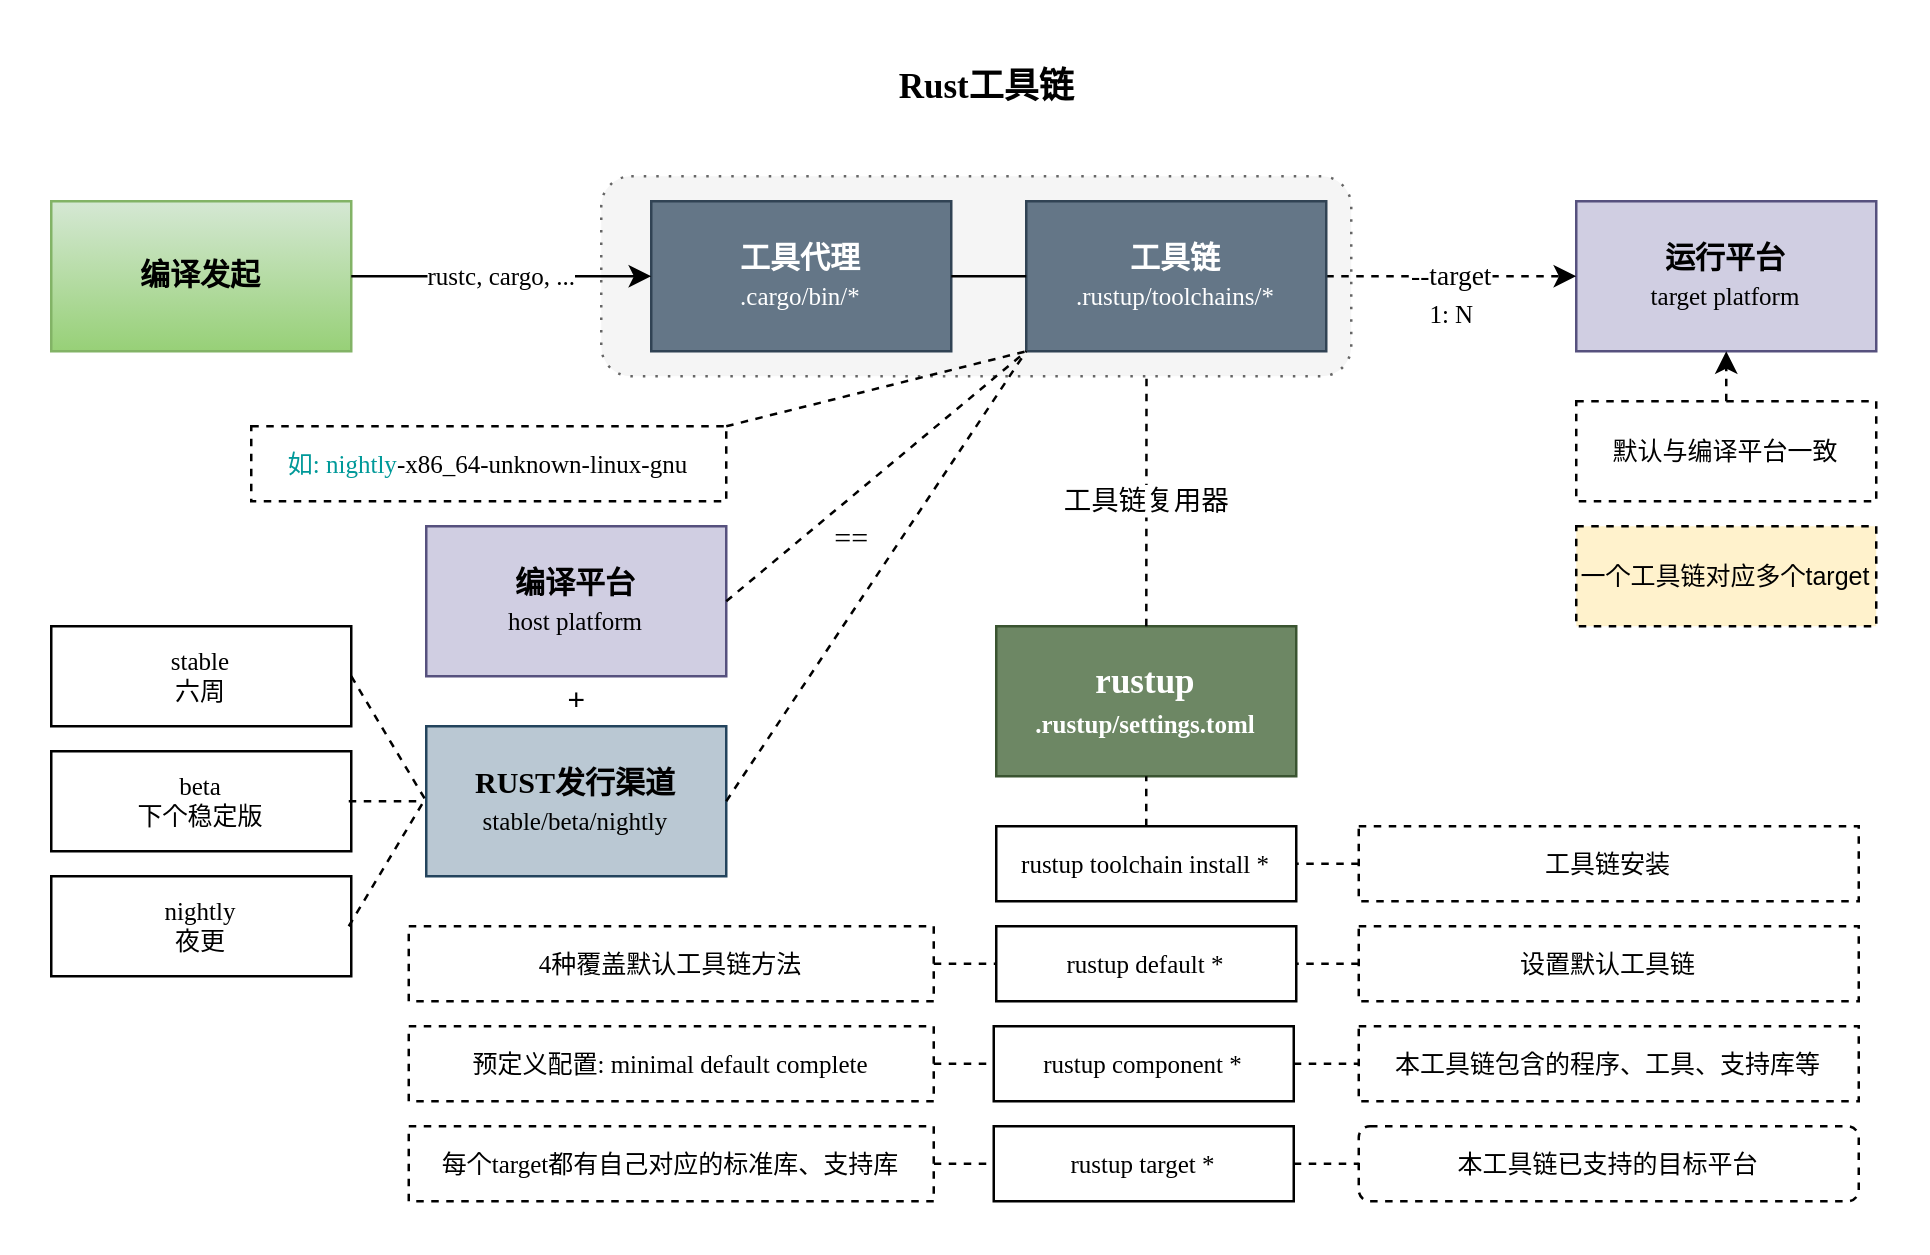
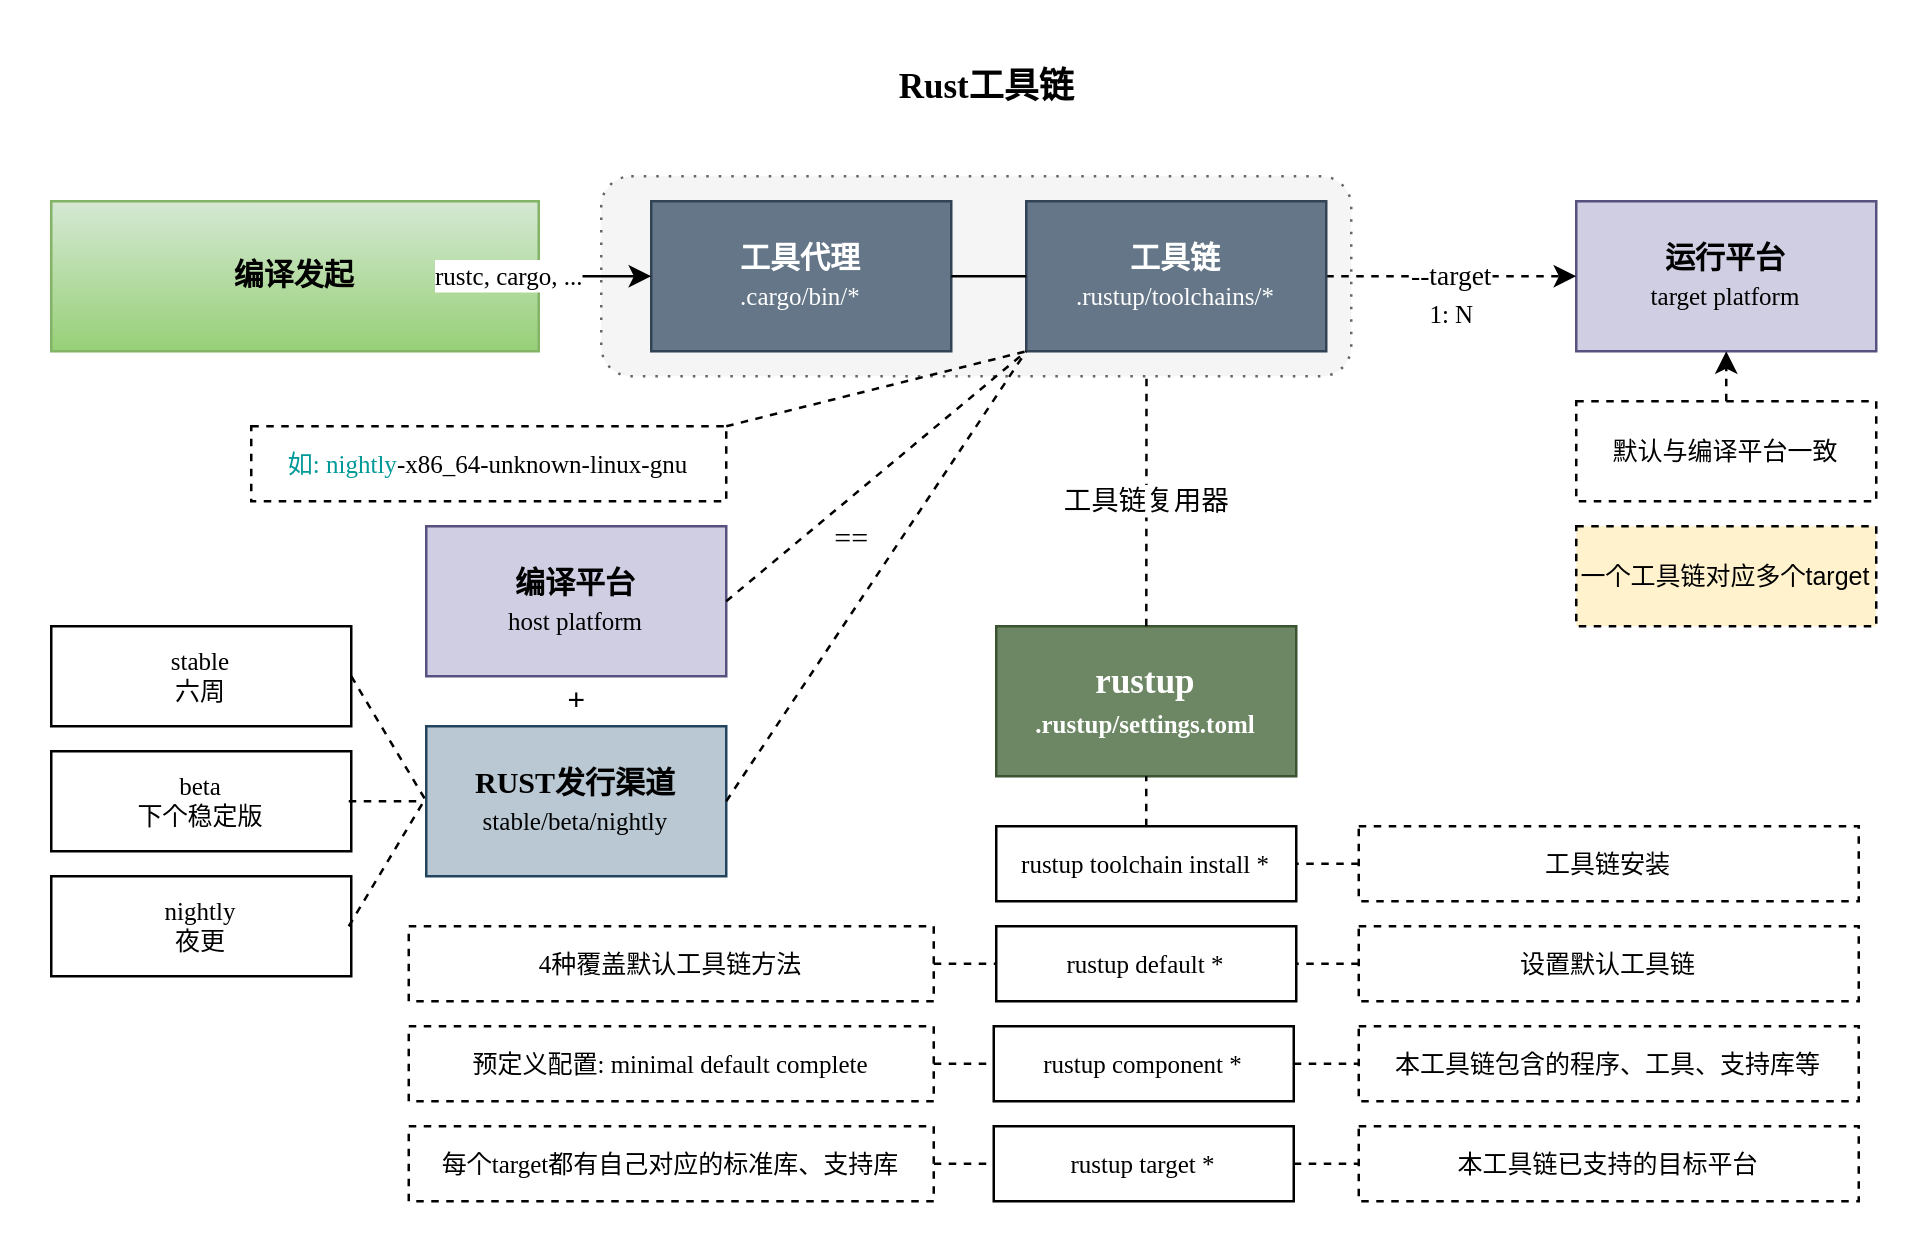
(201, 276) -> (295, 276)
(1609, 1164) -> (1609, 1164)
